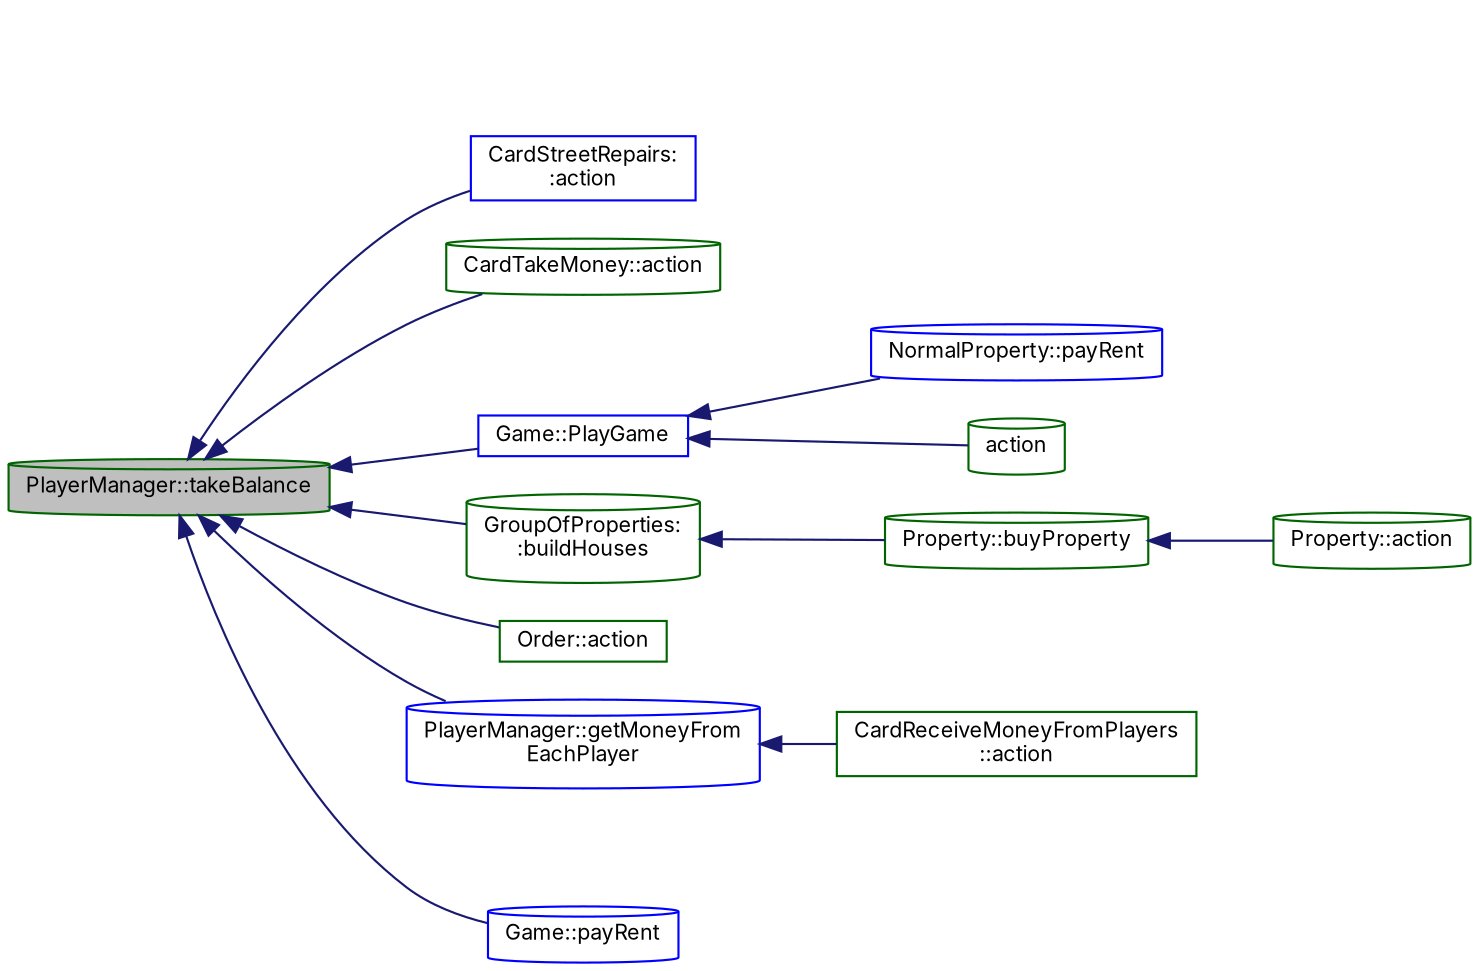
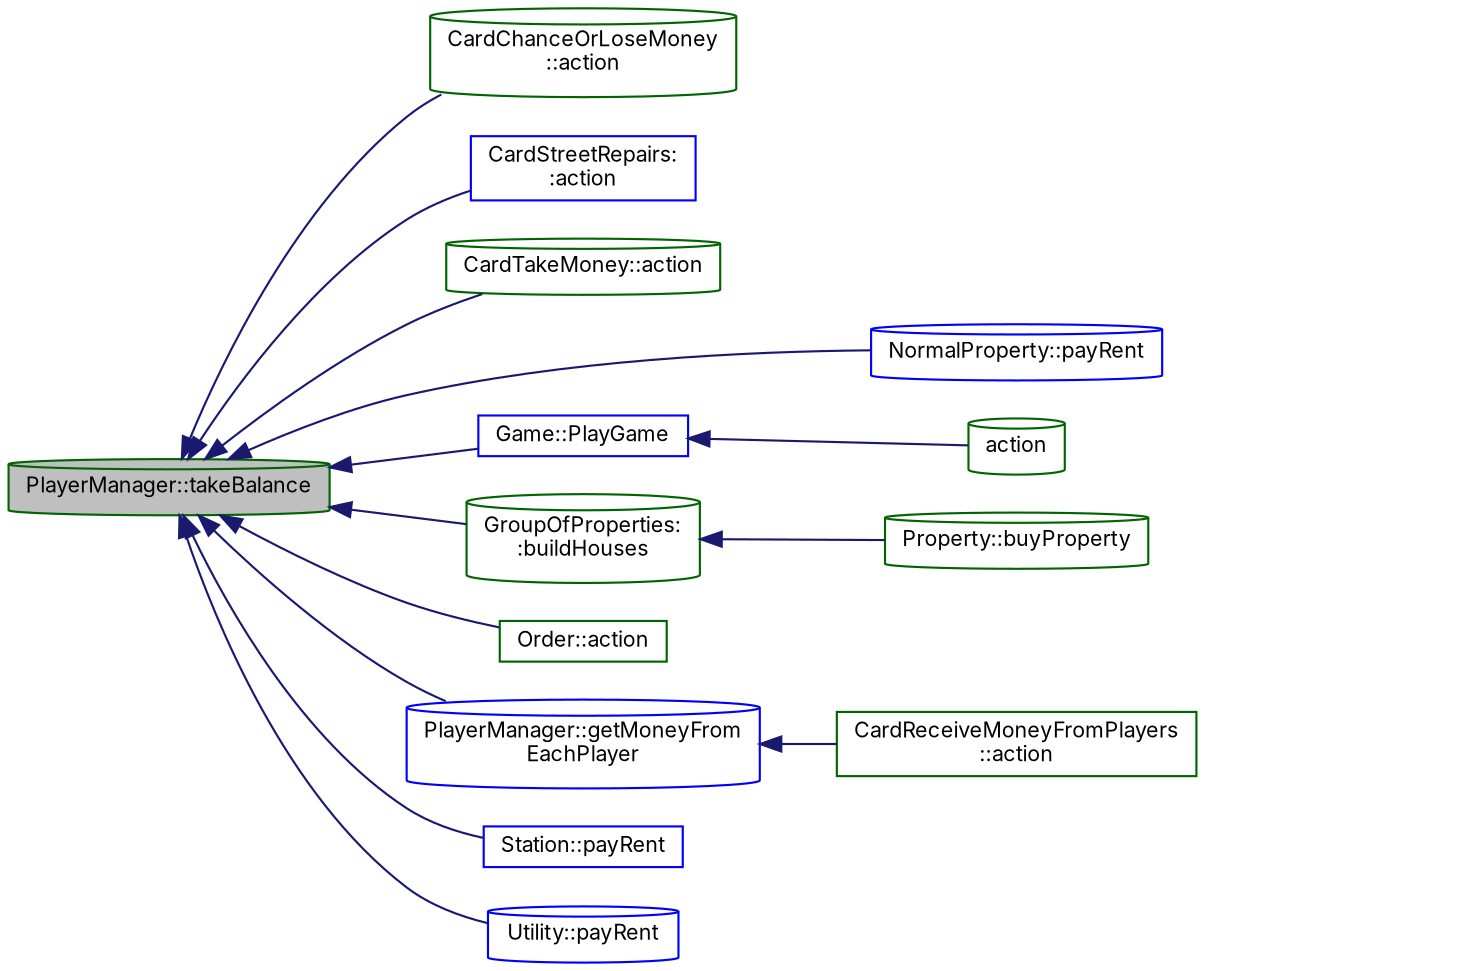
none -> (583, 53)
(795, 395) -> (554, 370)
(1372, 541) -> none
none -> (583, 847)
(583, 935) -> (583, 935)
